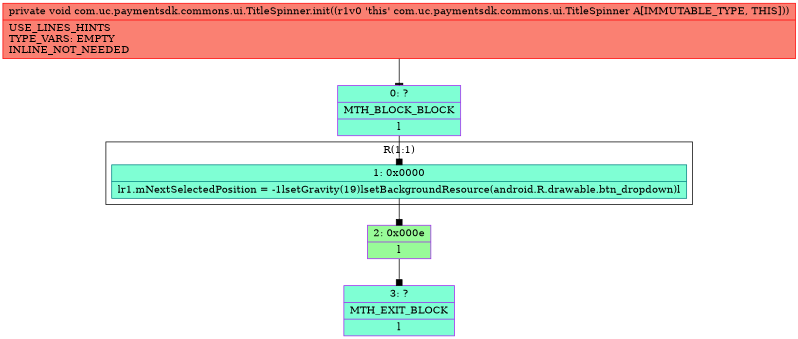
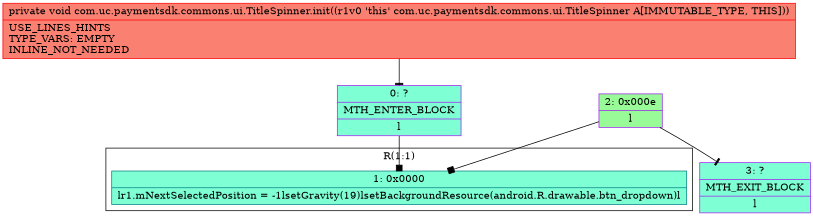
(399, 110) -> (399, 110)
(399, 209) -> (534, 143)
(399, 269) -> (688, 144)
